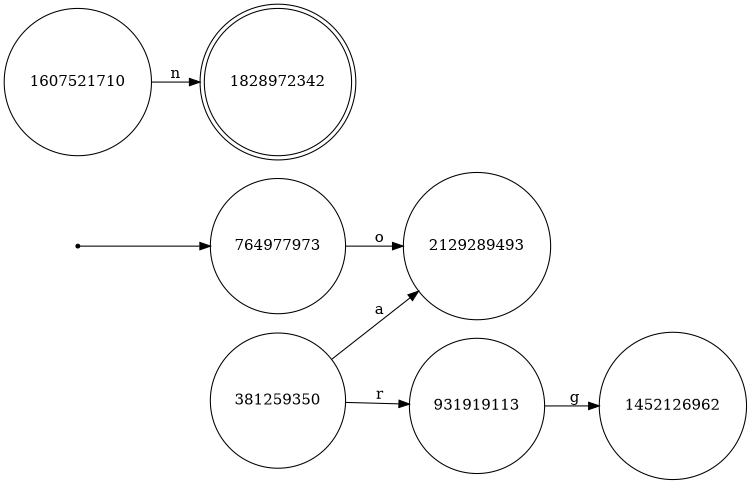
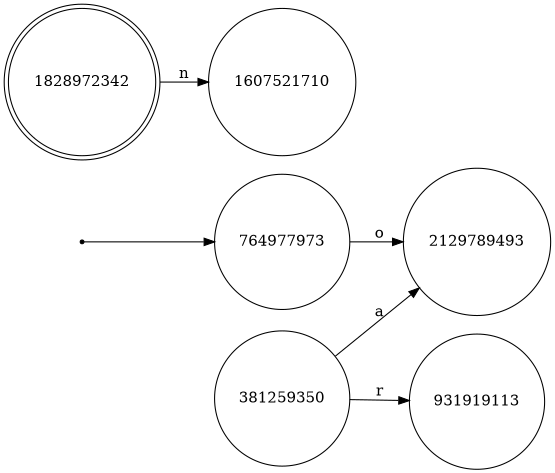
(170, 82) -> (179, 82)
(477, 246) -> (477, 242)
(673, 406) -> none
